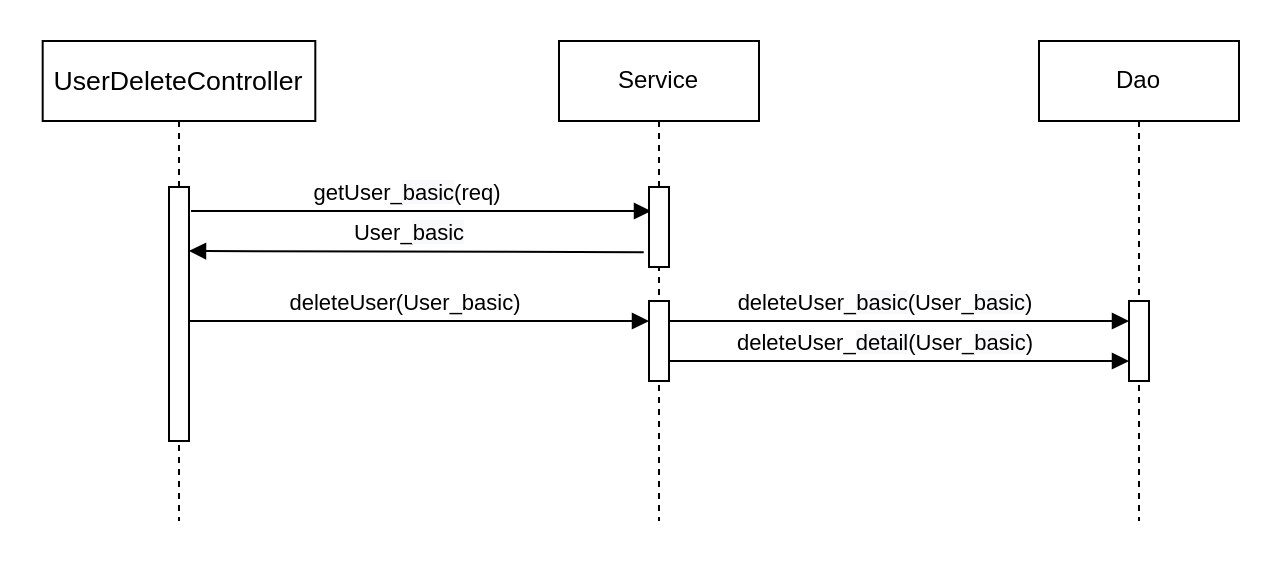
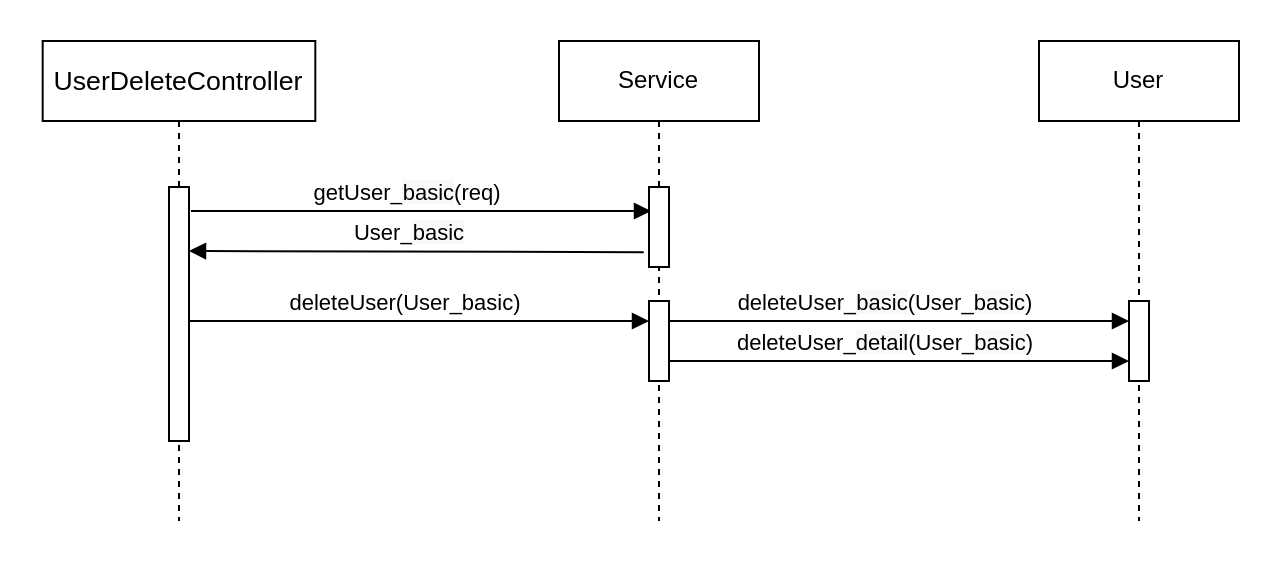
(1139, 81) -> (1139, 81)
